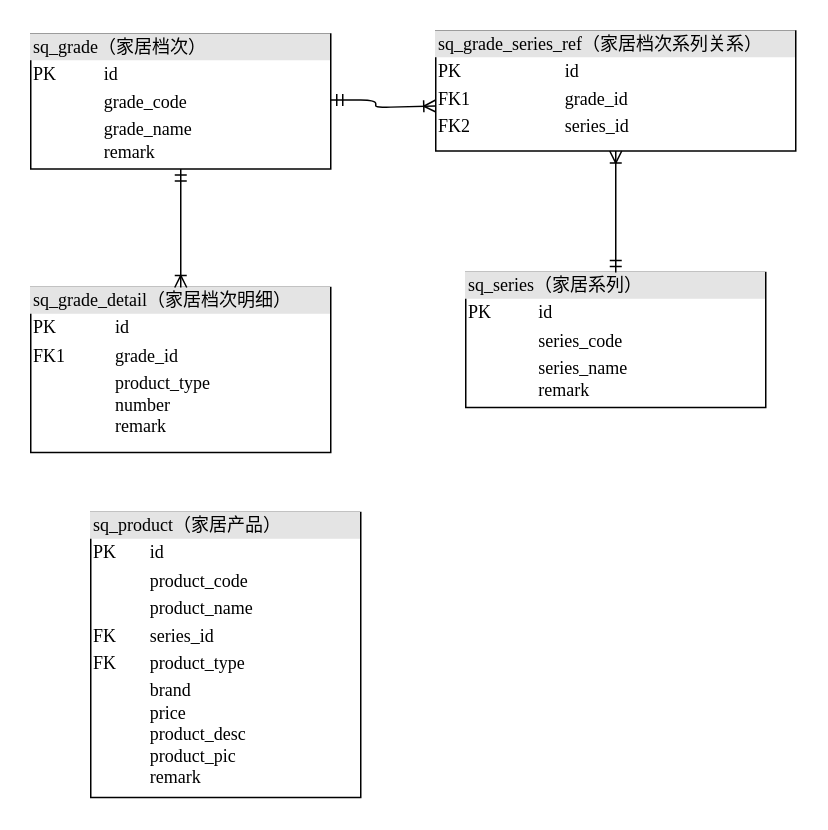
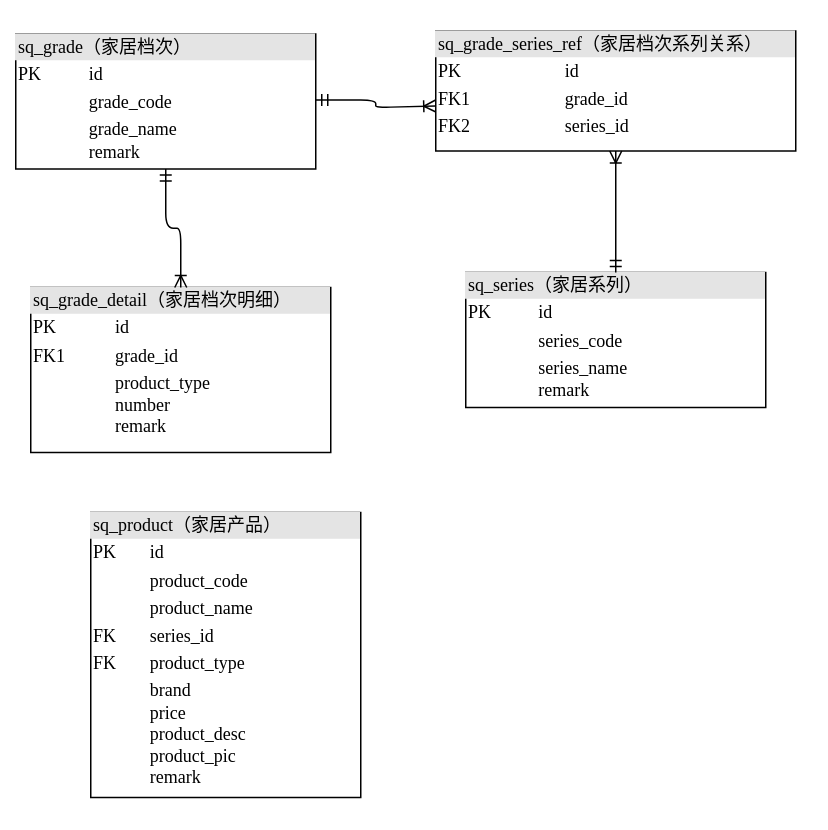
(181, 101) -> (166, 101)
